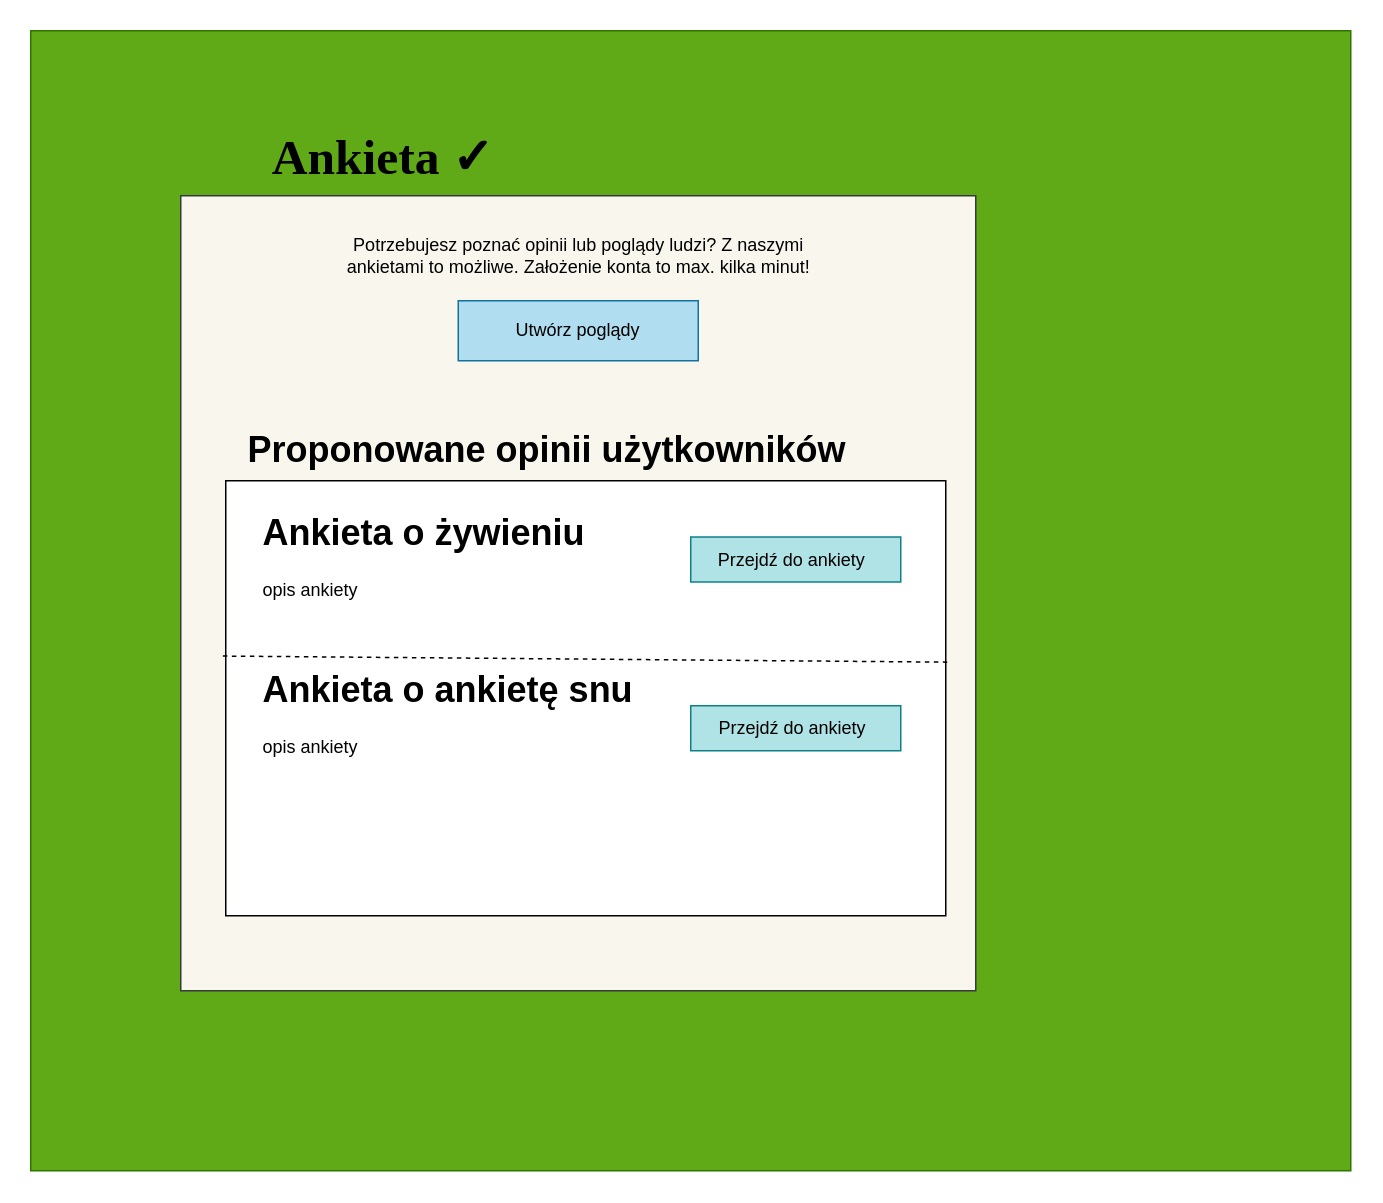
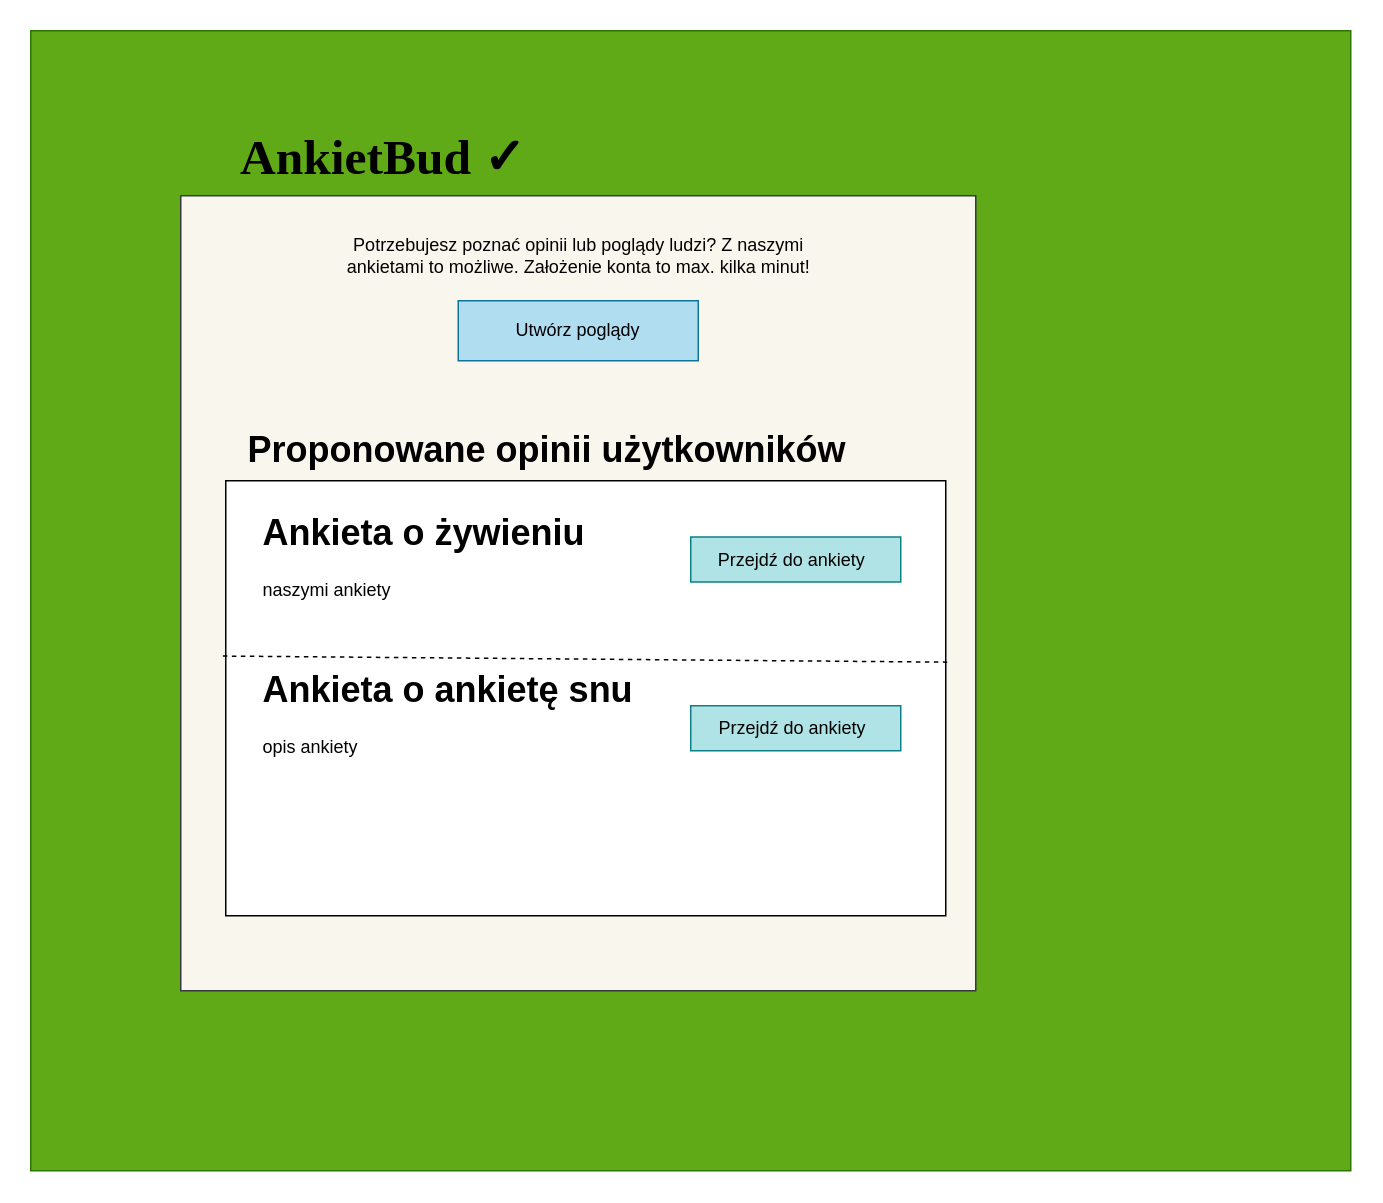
(383, 158) -> (383, 158)
(342, 510) -> (342, 510)
